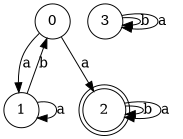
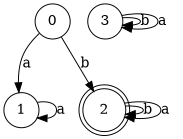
(85, 64) -> (85, 64)
(35, 71) -> none
